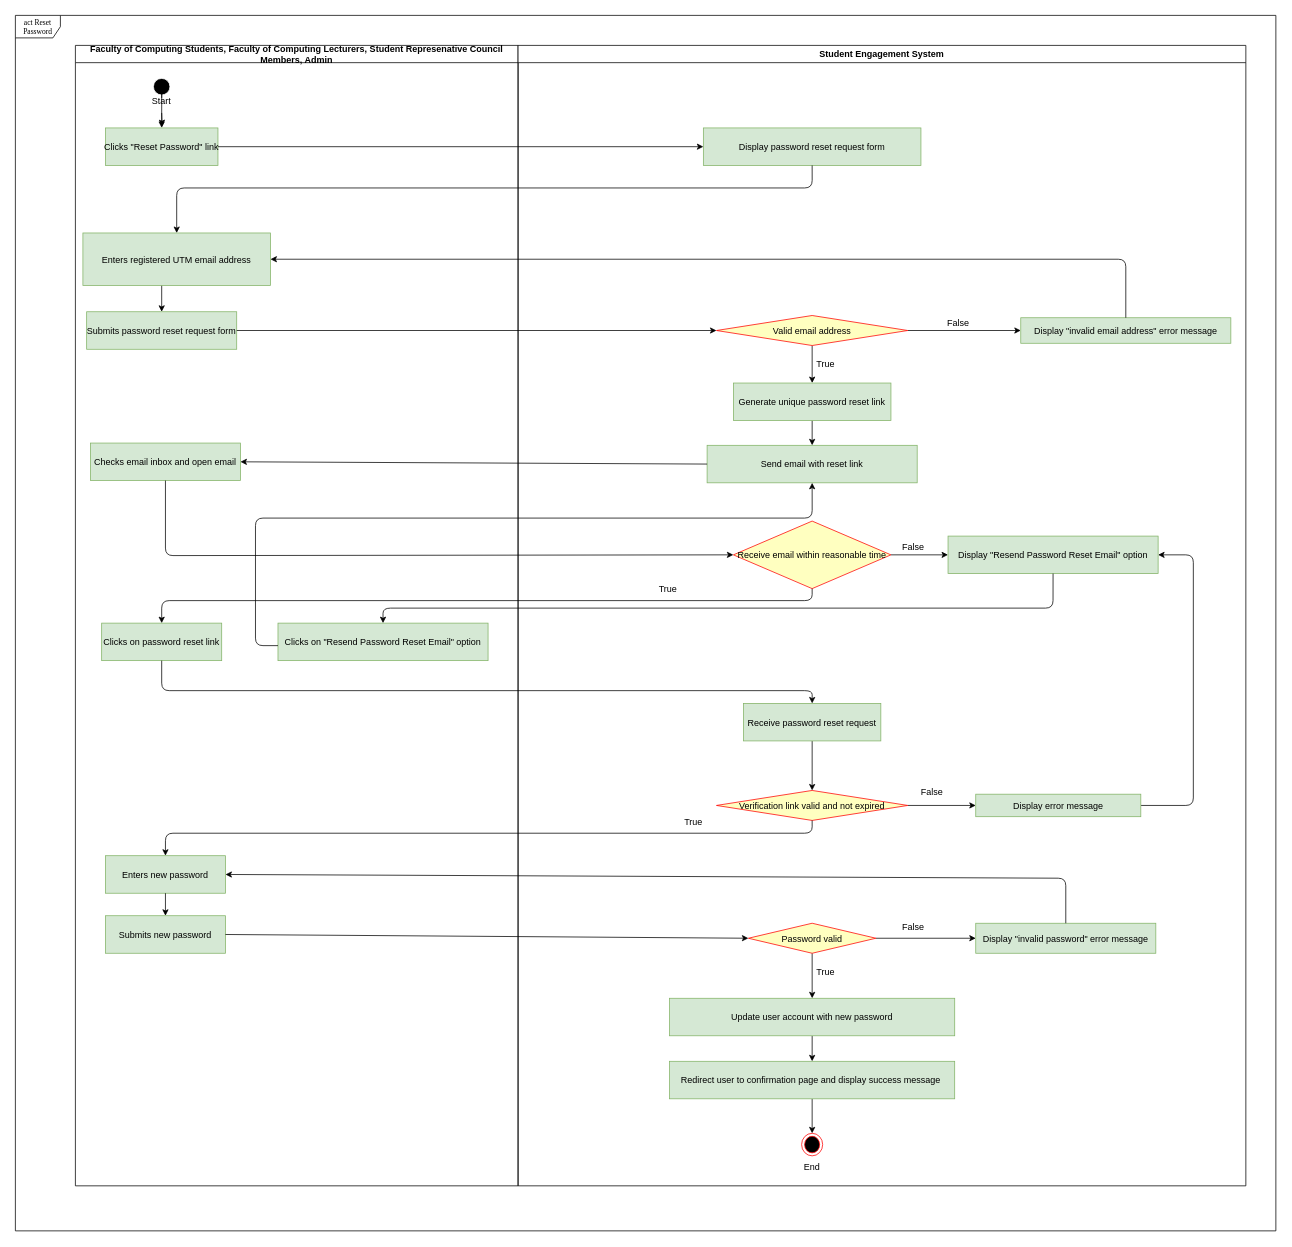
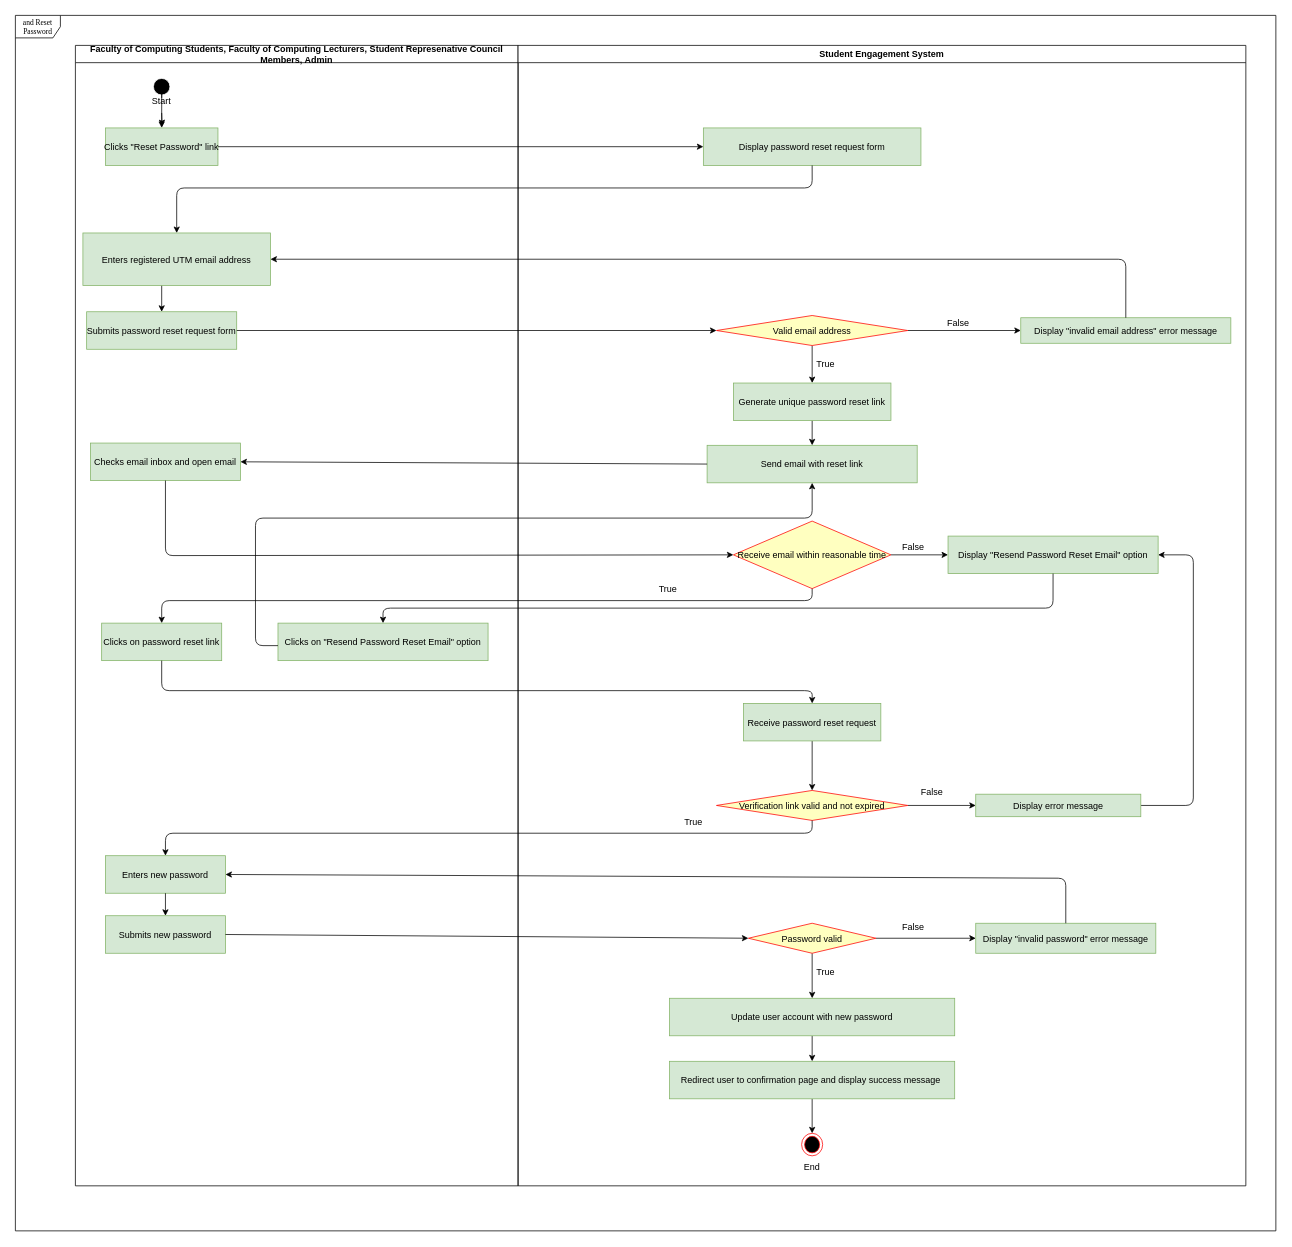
(38, 27) -> (38, 27)
